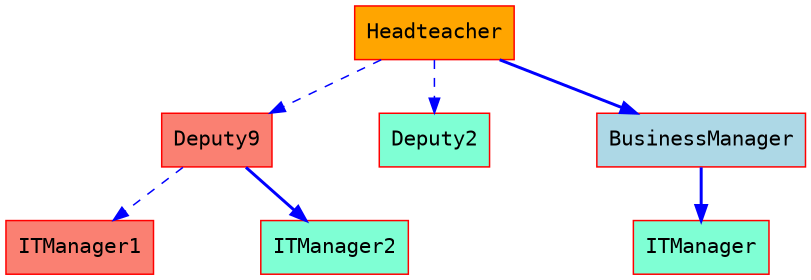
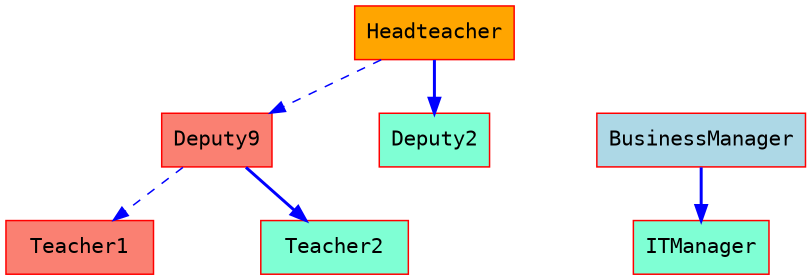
(434, 79) -> (434, 79)
(561, 84) -> none
(80, 247) -> (80, 247)
(335, 247) -> (335, 247)
